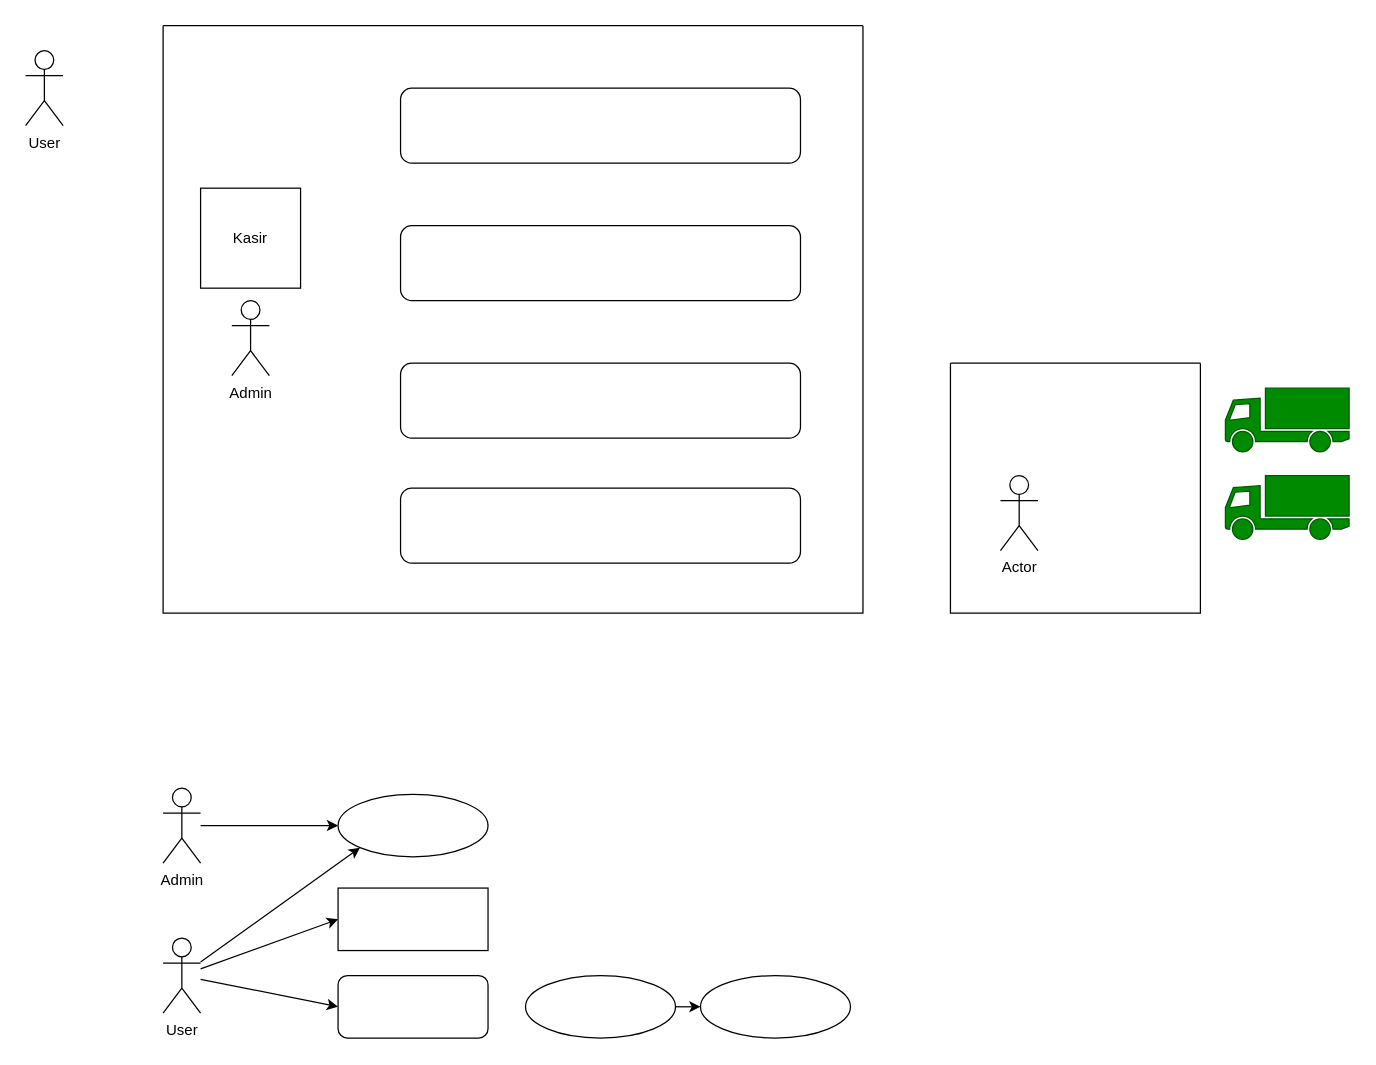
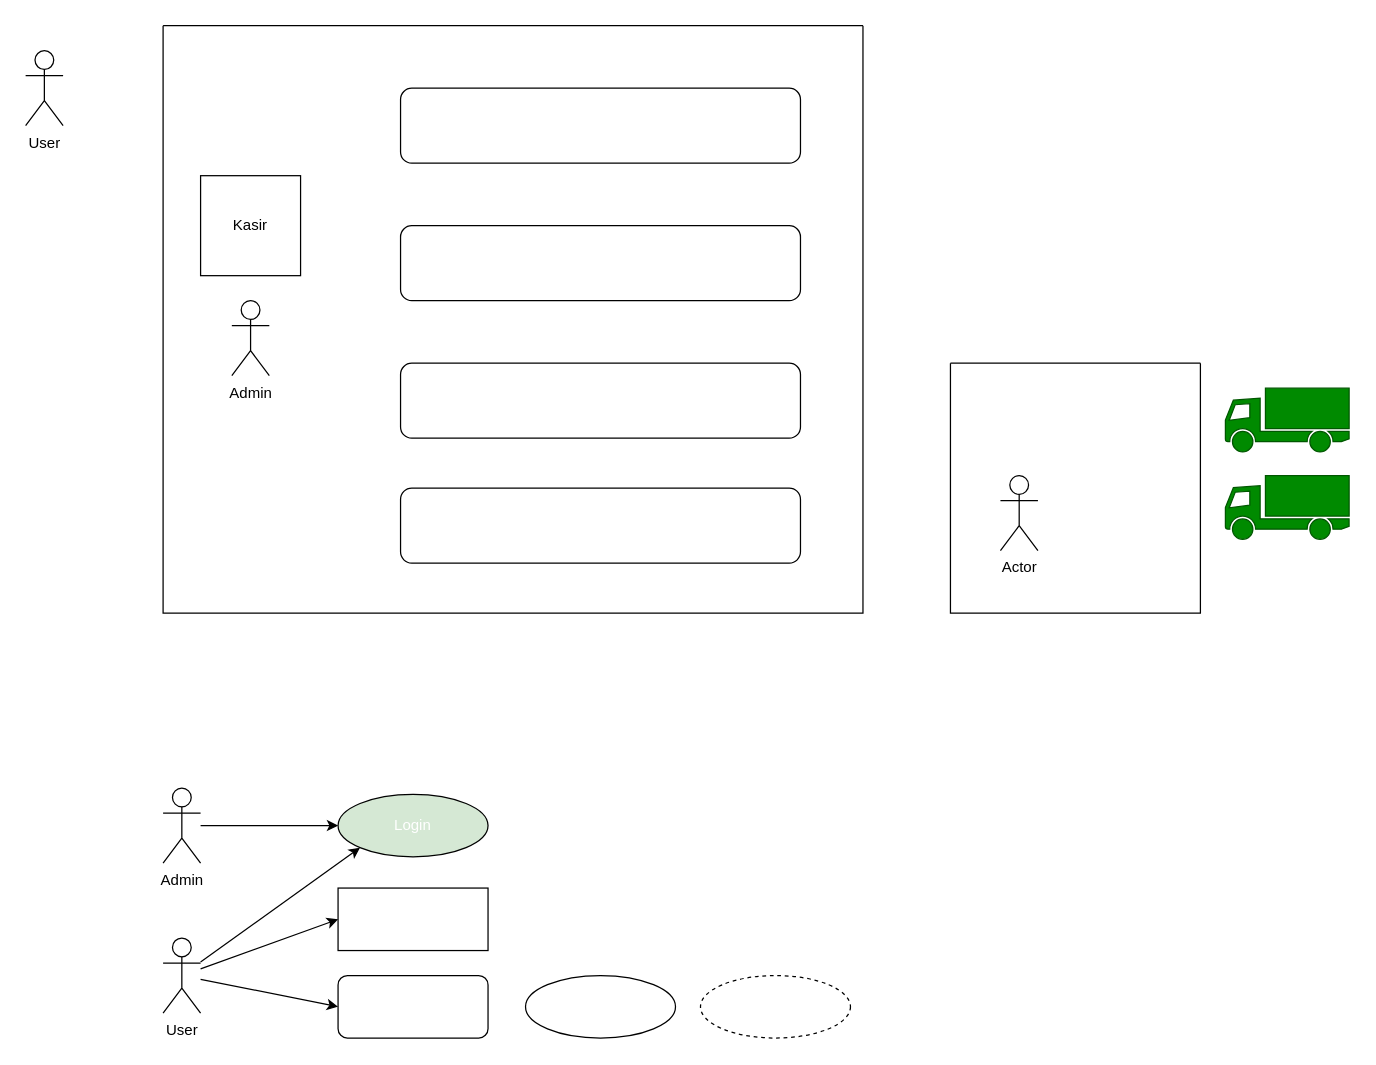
(251, 238) -> (251, 226)
(413, 826) -> (413, 826)
(684, 1007) -> none
(776, 1007) -> (776, 1007)
